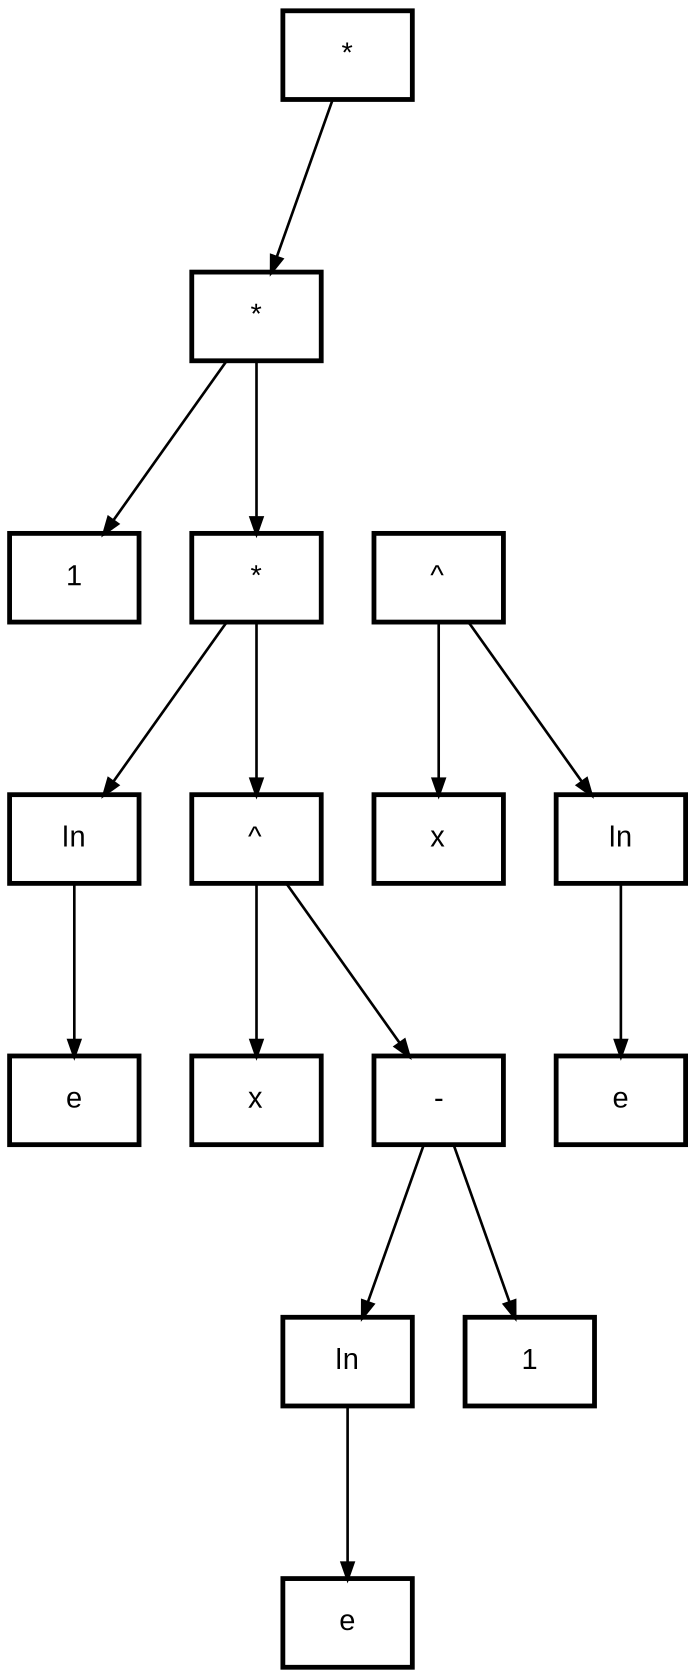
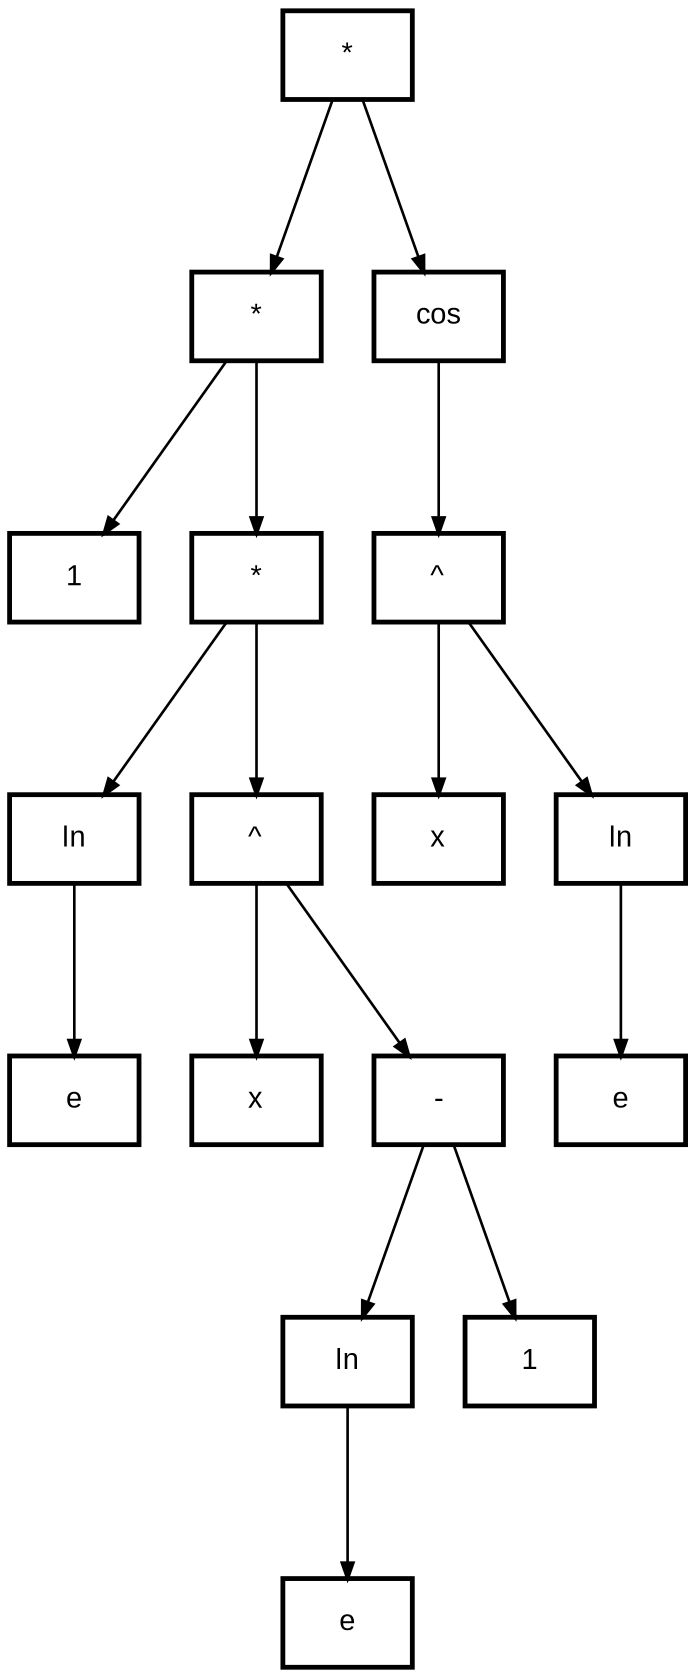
none -> (439, 316)
